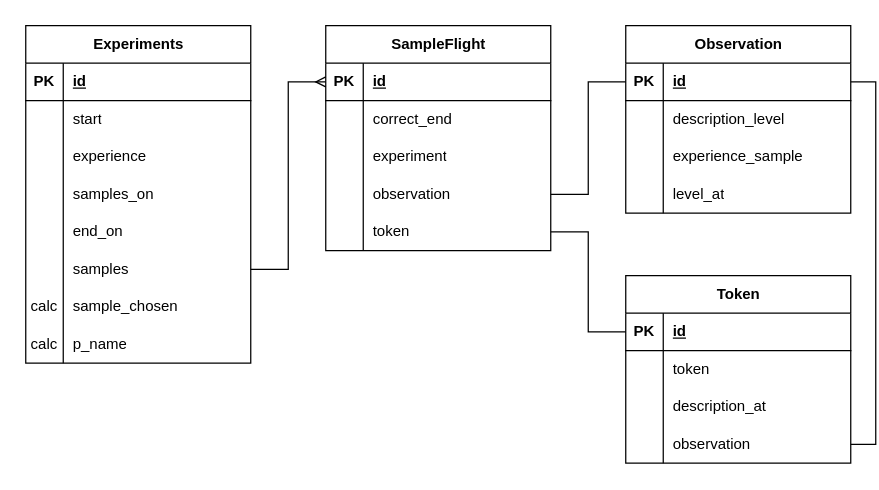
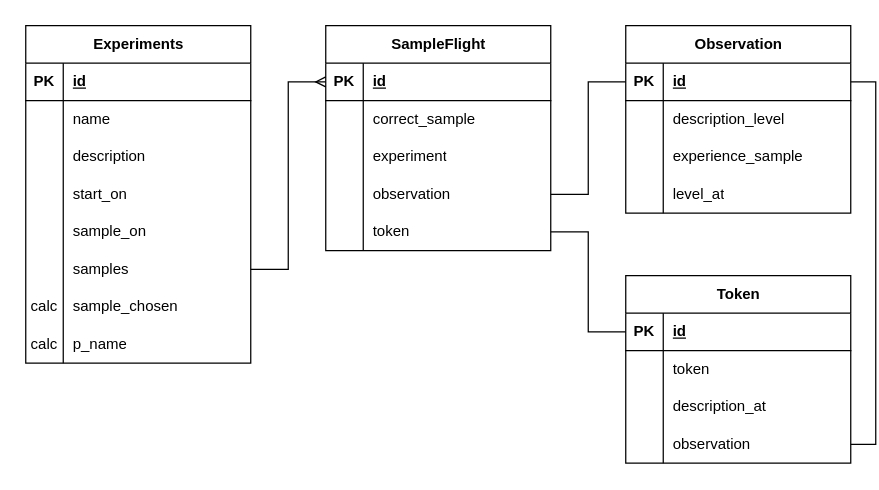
(94, 119) -> (90, 119)
(419, 119) -> (430, 119)
(113, 157) -> (115, 157)
(113, 194) -> (107, 194)
(98, 232) -> (109, 232)
